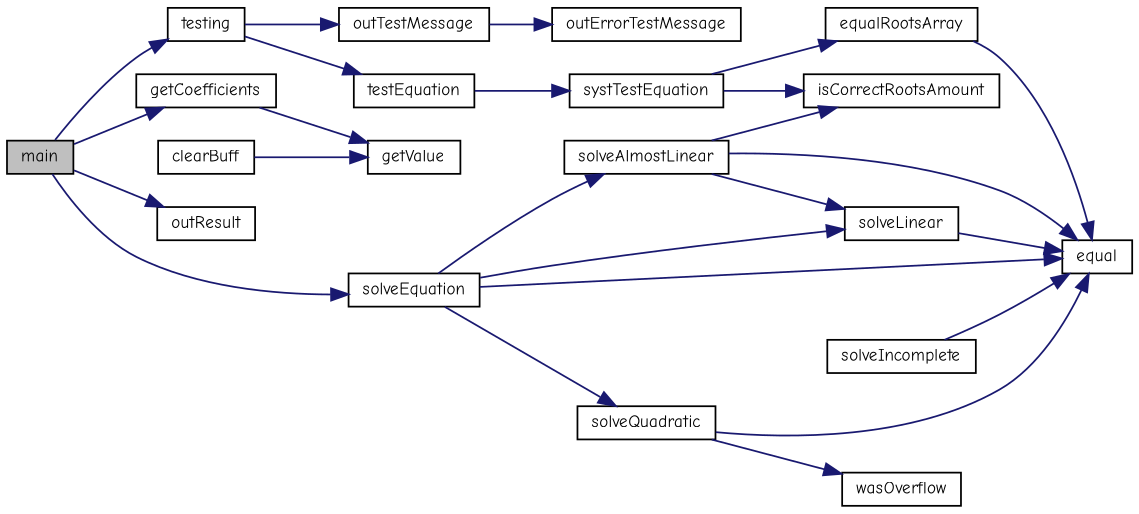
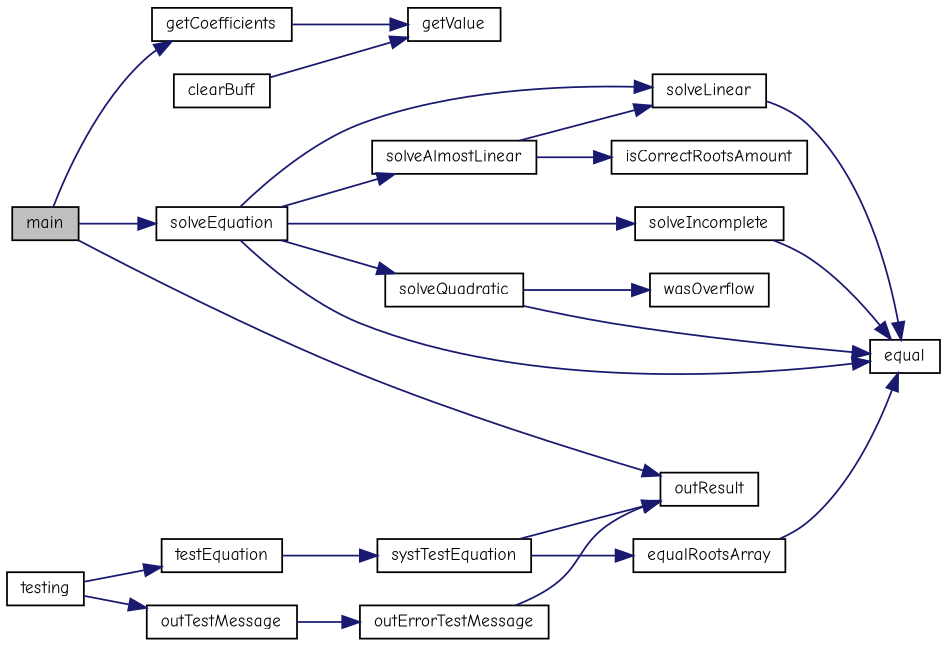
(100, 90) -> none
(755, 91) -> (581, 523)
(903, 166) -> none
none -> (452, 224)
none -> (573, 566)
